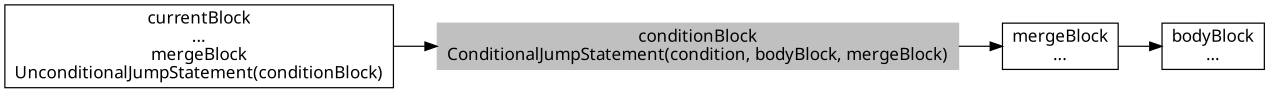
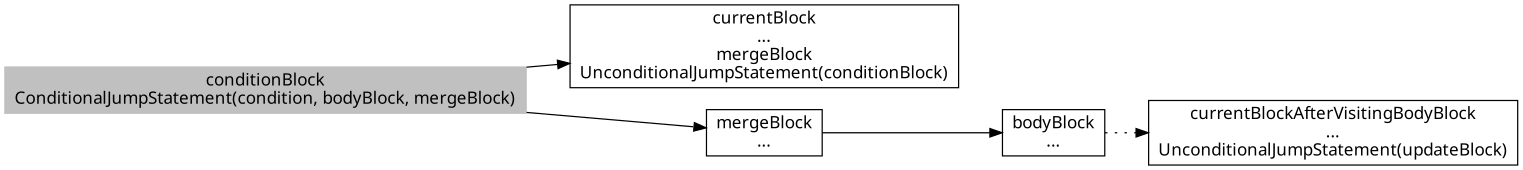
(409, 46) -> (542, 66)
none -> (1333, 133)
